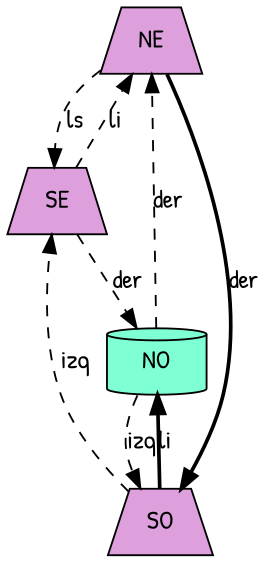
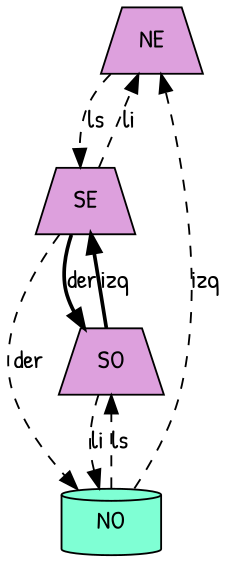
(168, 201) -> (205, 281)
(227, 272) -> (64, 274)
(57, 383) -> (100, 290)
(142, 442) -> (121, 442)
(159, 451) -> (90, 432)
